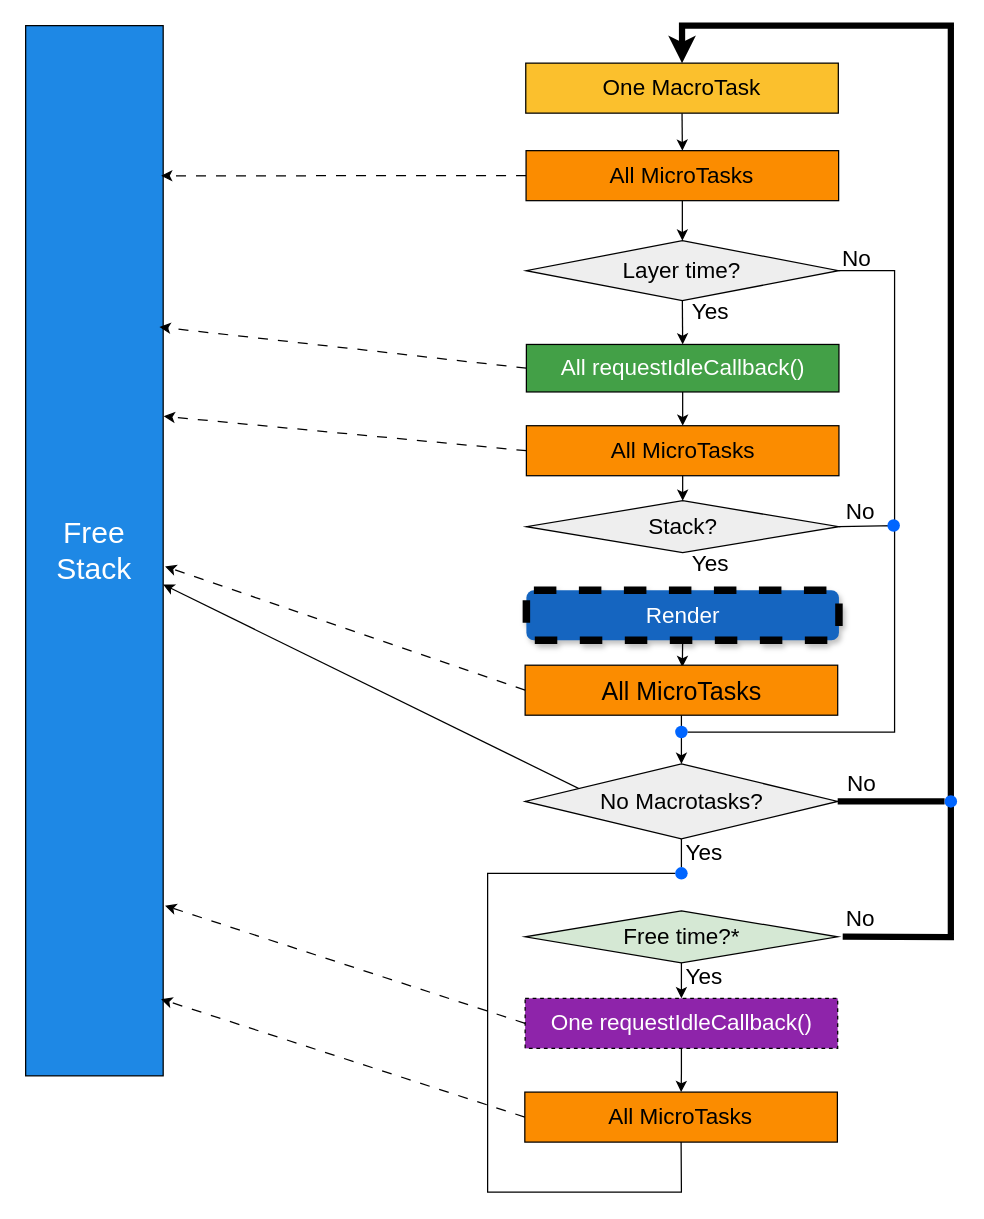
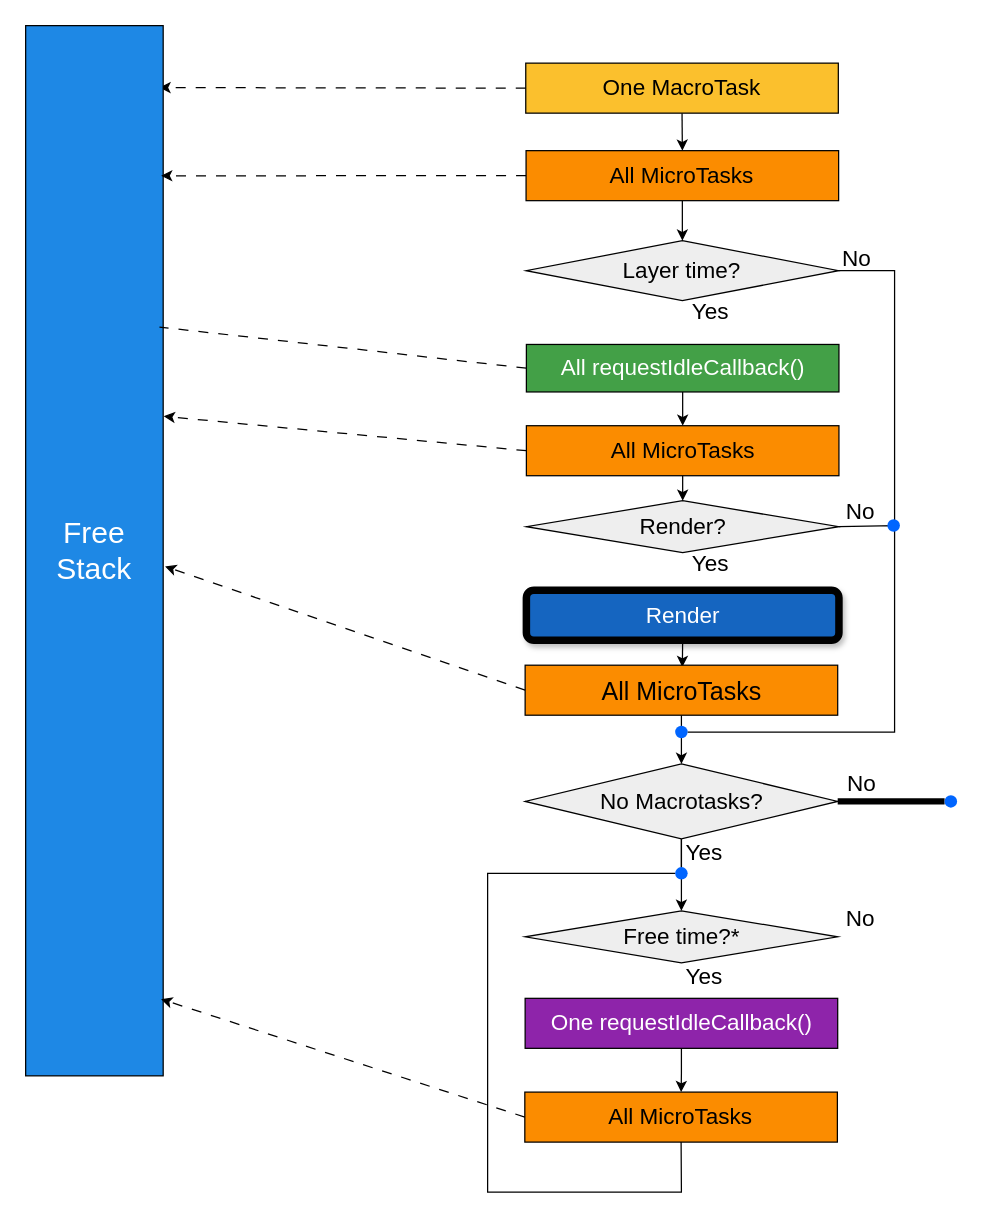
none -> (347, 88)
(951, 268) -> none
(682, 318) -> none
(169, 328) -> (166, 328)
(683, 527) -> (683, 527)
(683, 615) -> (683, 615)
(375, 688) -> (681, 889)
(681, 937) -> (681, 937)
(274, 941) -> none
(681, 976) -> none
(681, 1023) -> (681, 1023)
